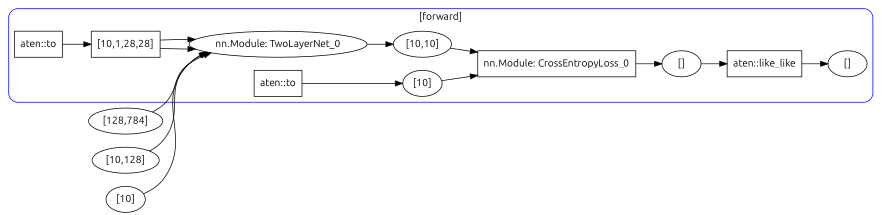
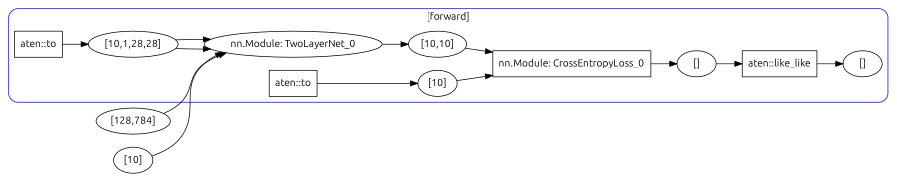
(126, 44) -> (133, 44)
(126, 160) -> none
